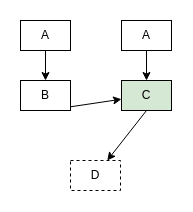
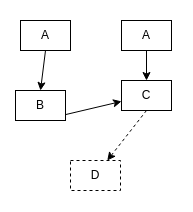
(46, 96) -> (41, 106)
(147, 96) -> (147, 96)
(129, 133) -> (129, 133)
